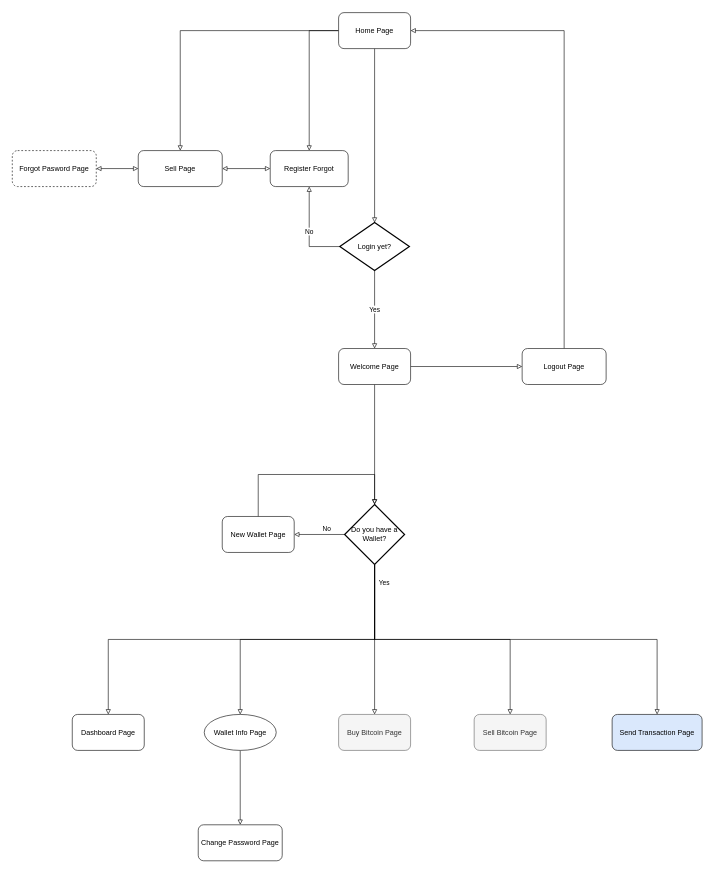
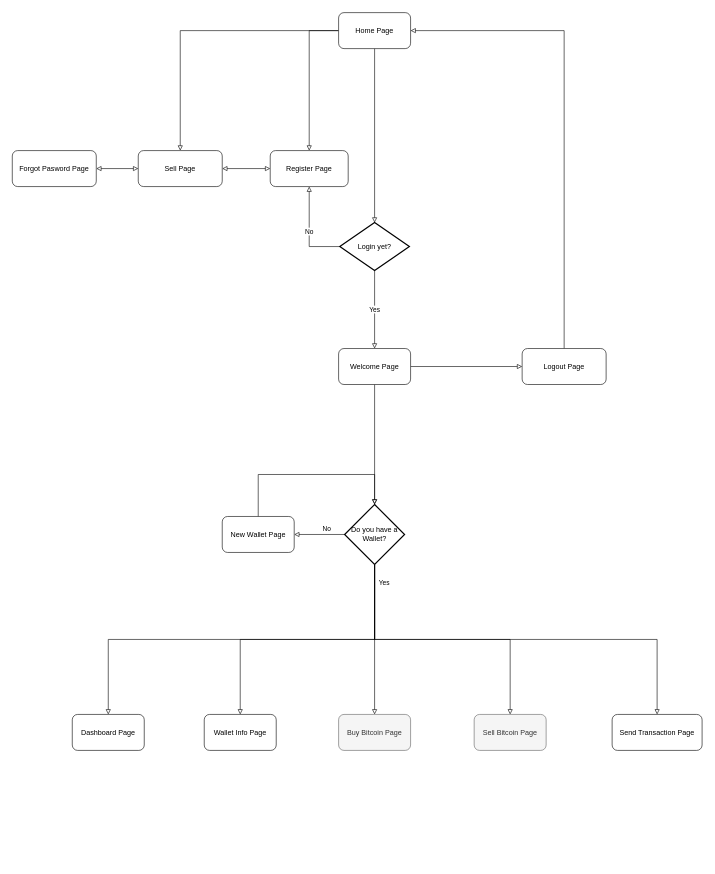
(54, 168) -> (54, 168)
(309, 168) -> (309, 168)
(240, 732) -> (240, 732)
(657, 732) -> (657, 732)
(240, 785) -> none
(240, 843) -> none
